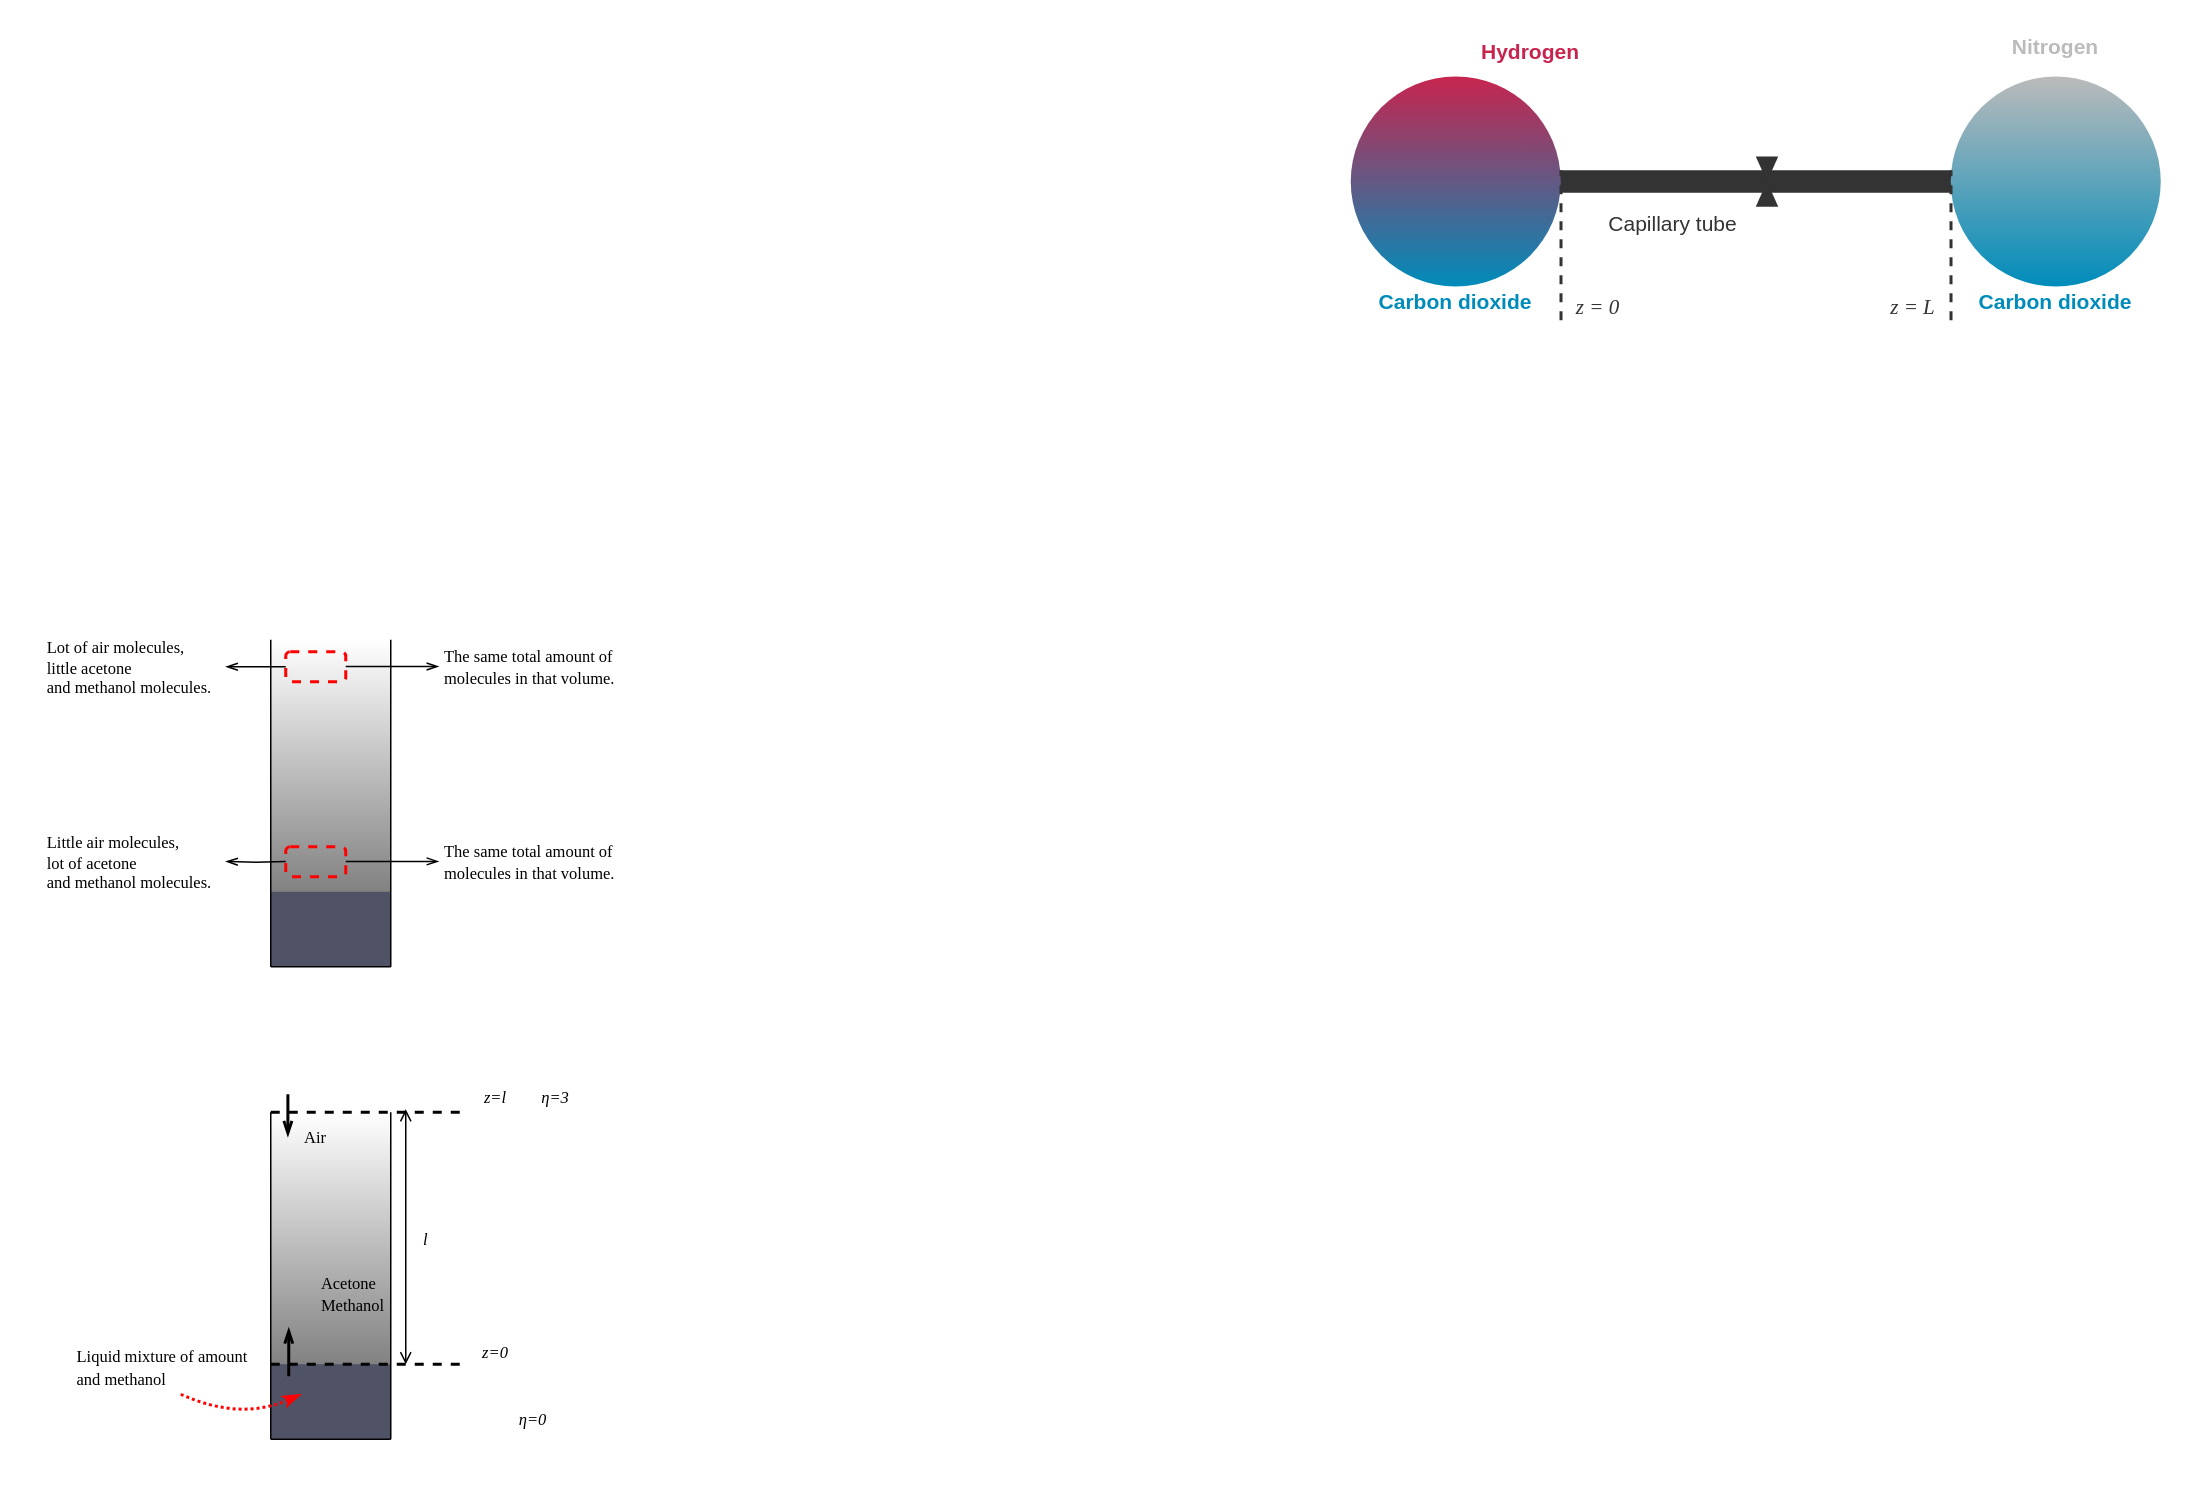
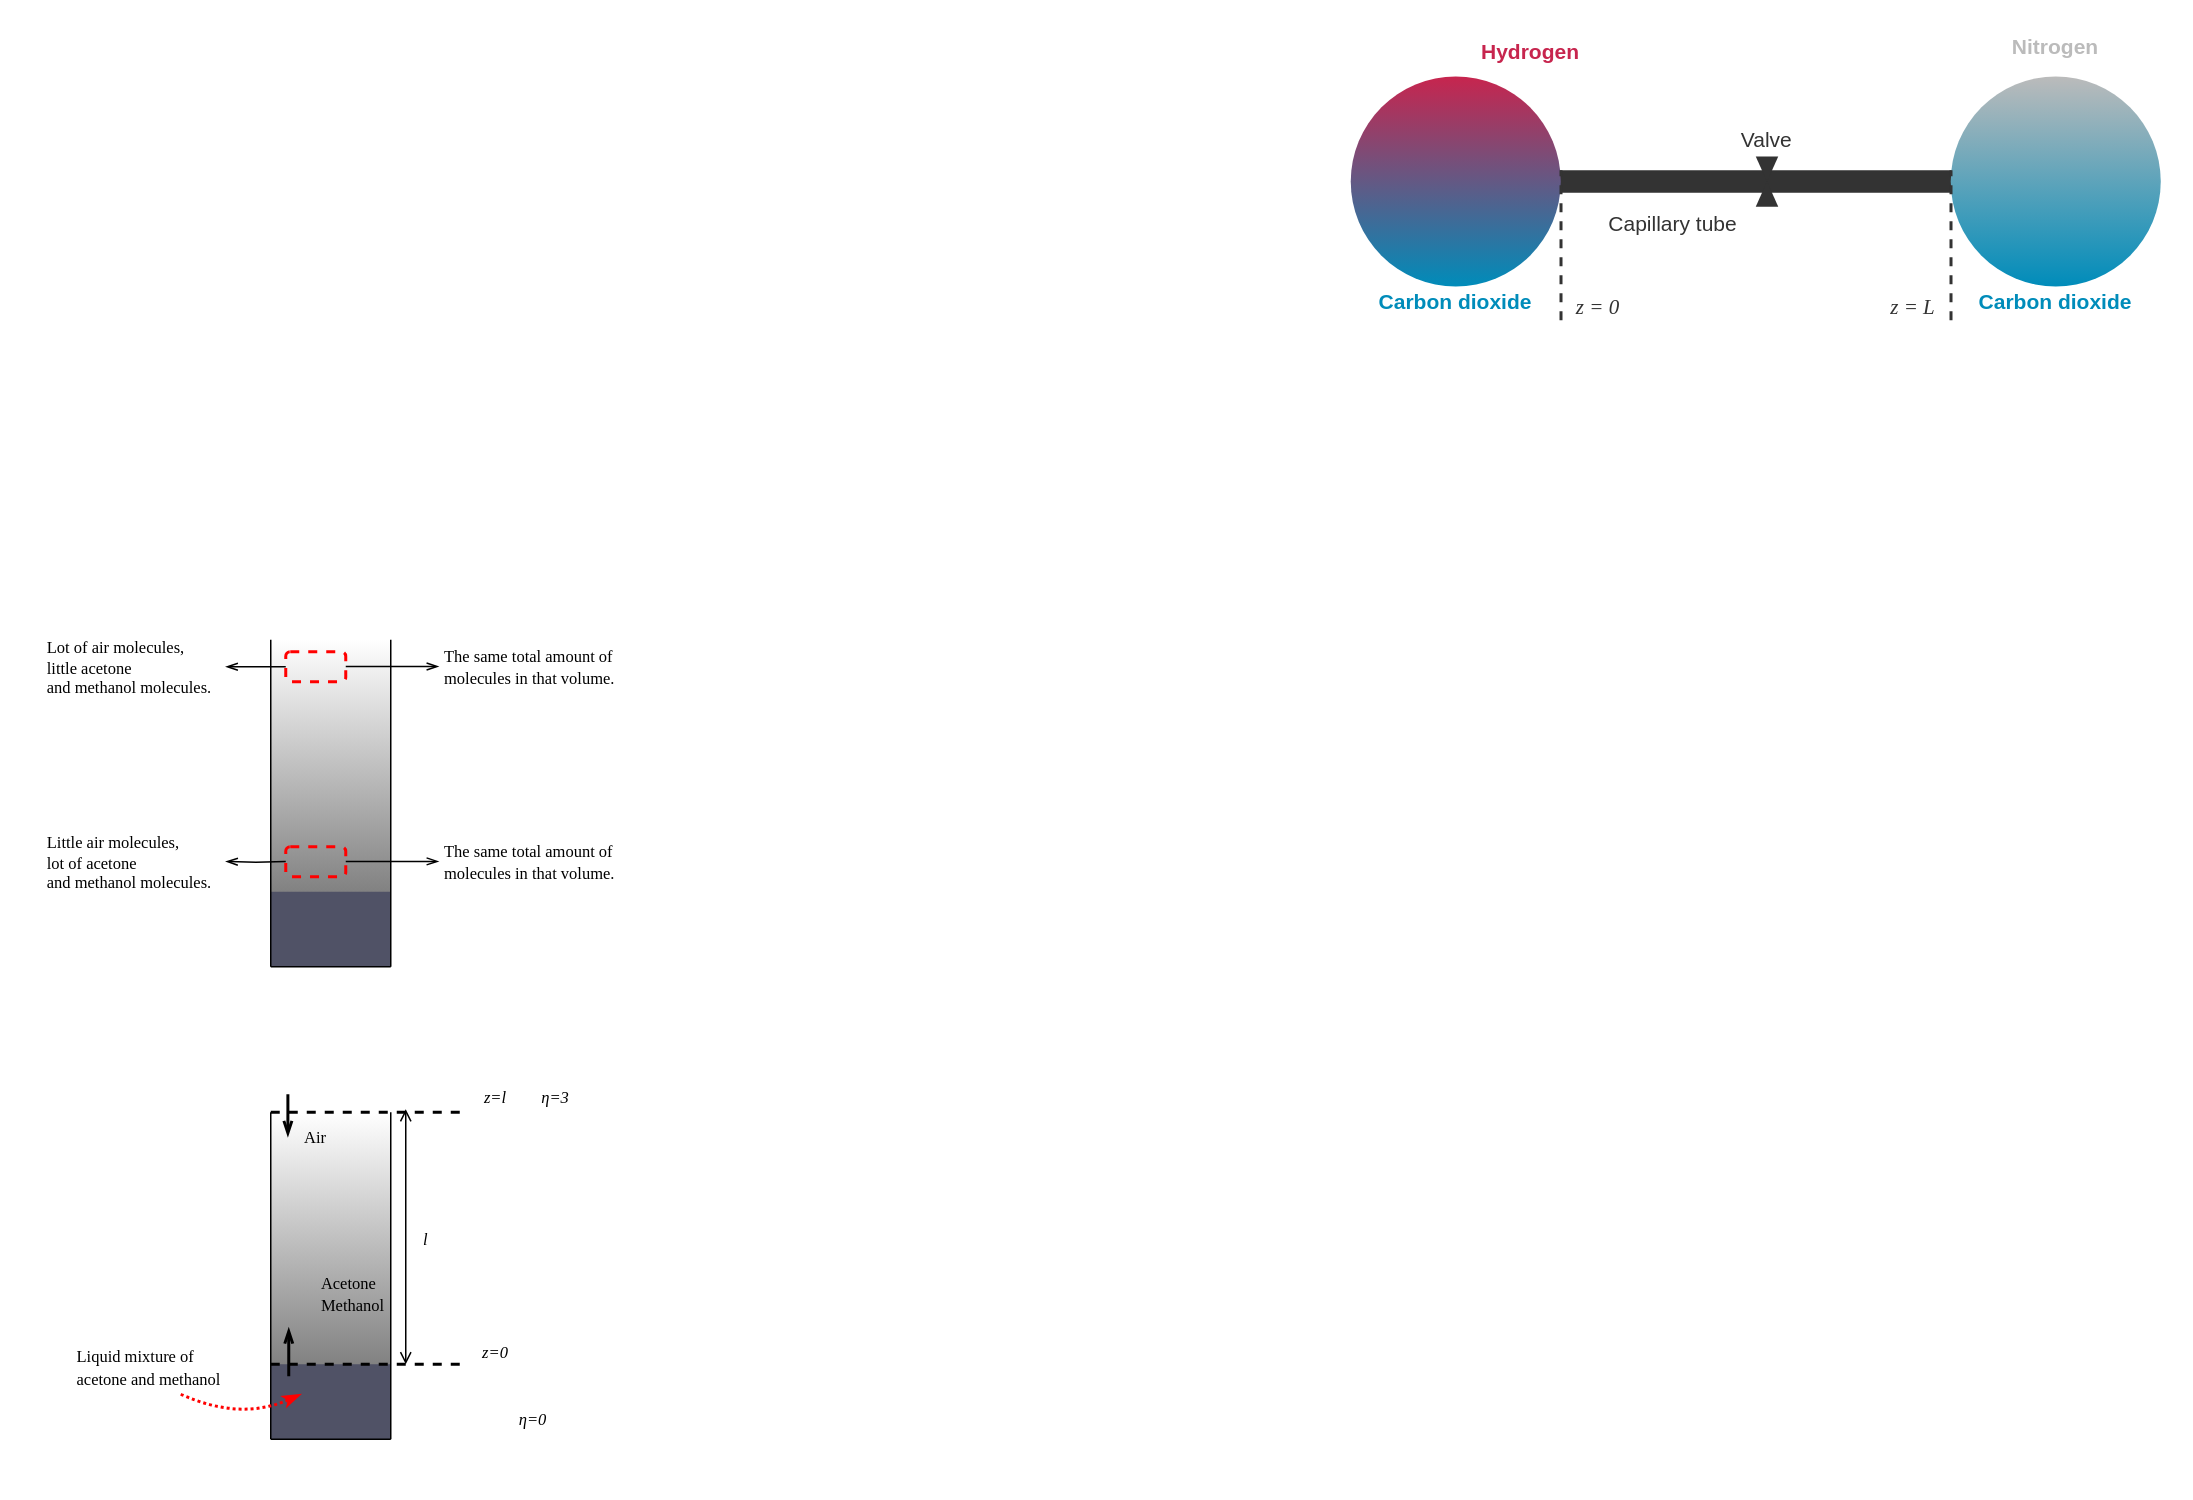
none -> (1767, 141)
(163, 1367) -> (163, 1367)
